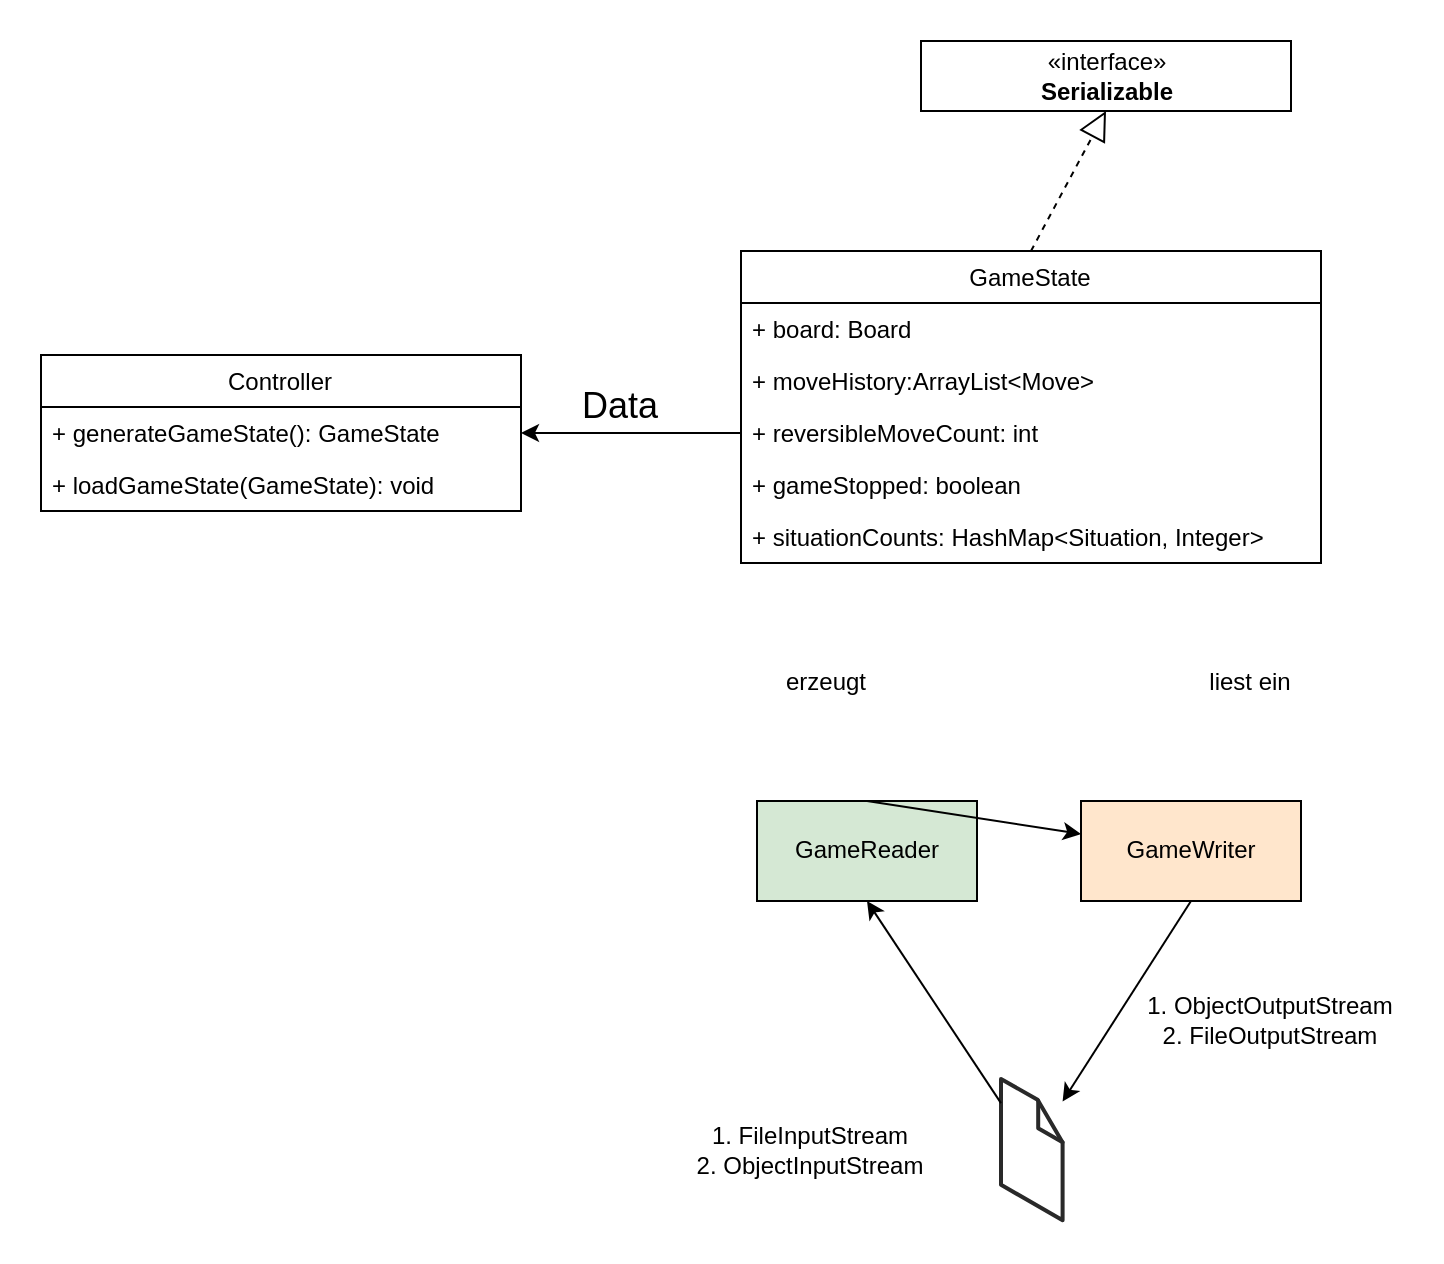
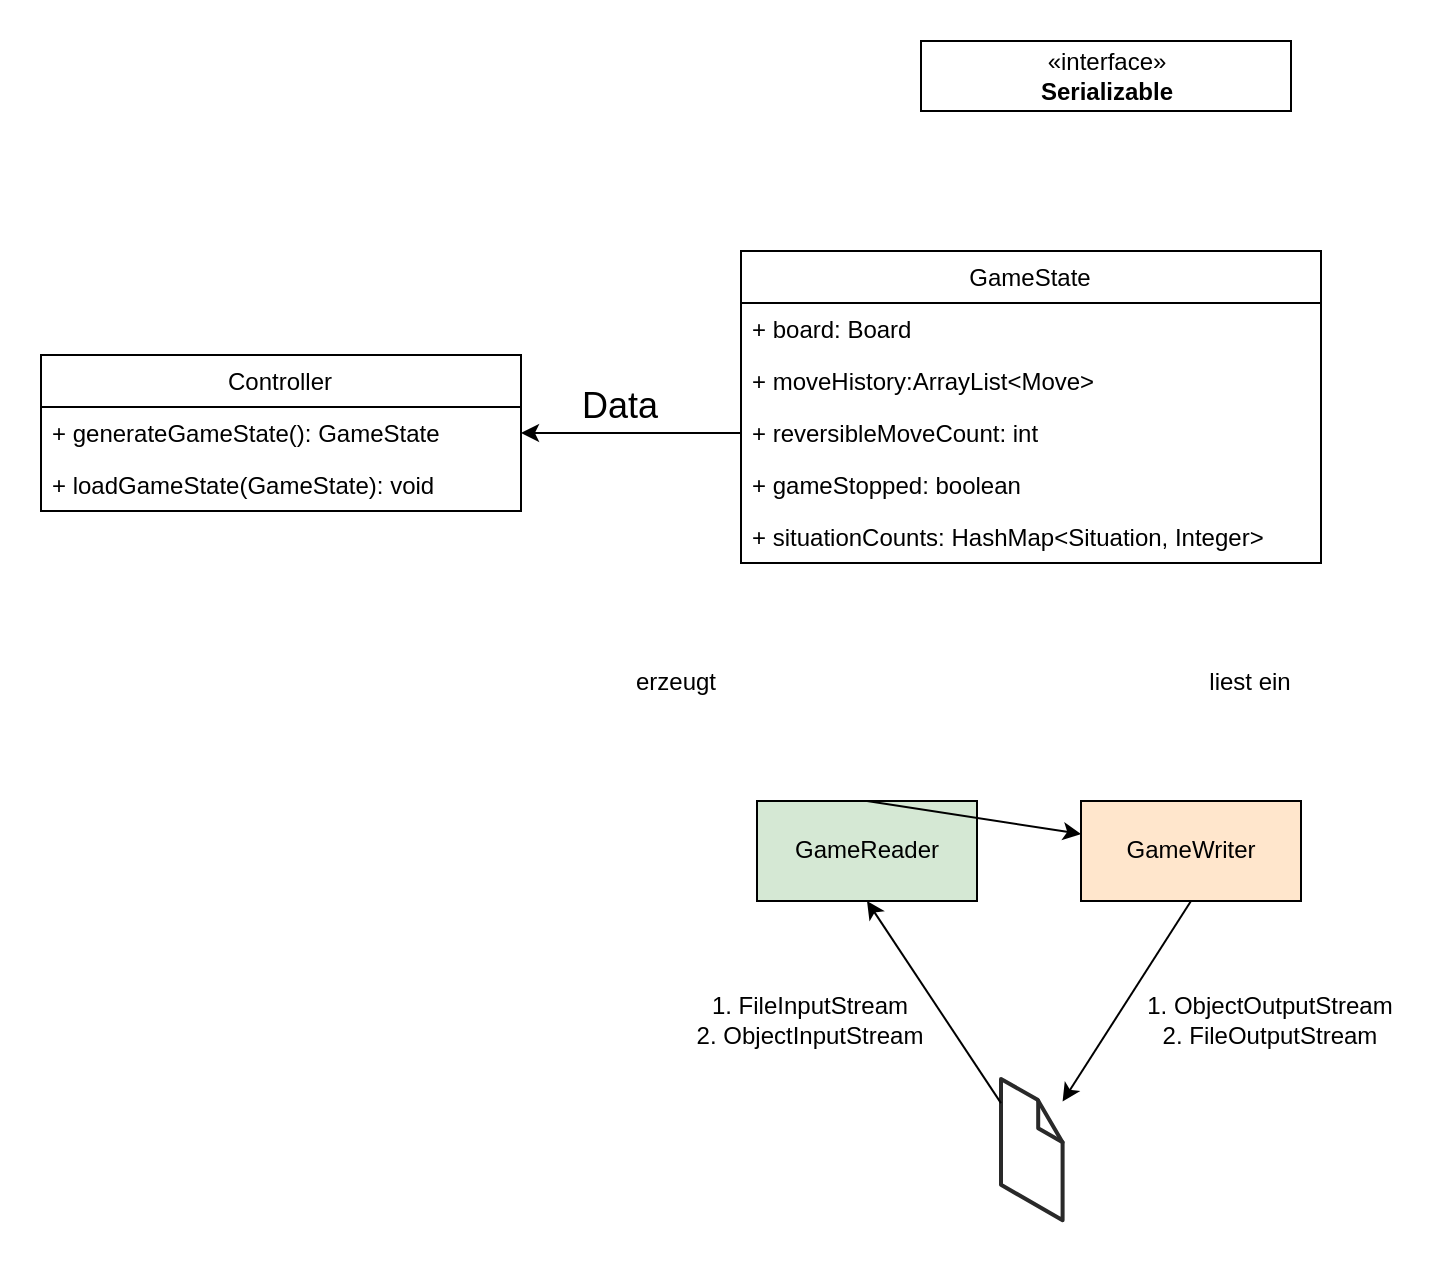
(1062, 193) -> none
(827, 682) -> (677, 682)
(811, 1151) -> (811, 1021)
